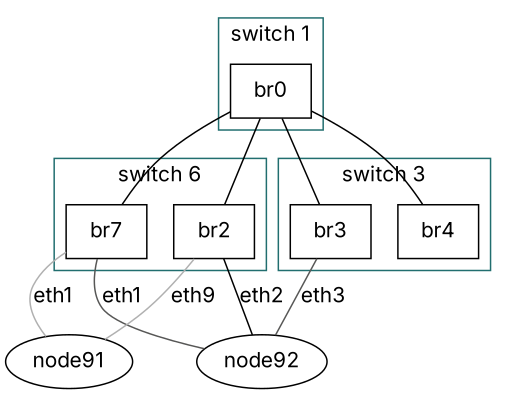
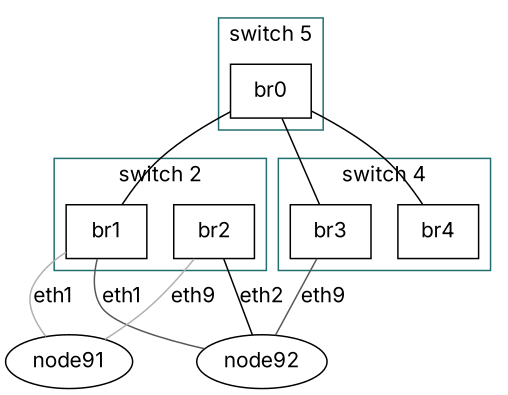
(271, 35) -> (271, 35)
(240, 168) -> none
(160, 176) -> (160, 176)
(384, 176) -> (384, 176)
(106, 232) -> (106, 232)
(324, 297) -> (324, 297)
